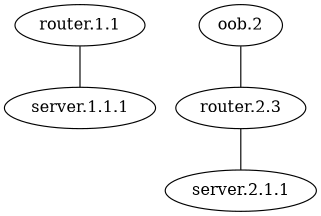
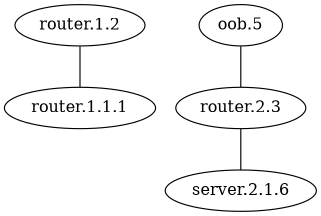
(80, 25) -> (80, 25)
(241, 25) -> (241, 25)
(80, 108) -> (80, 108)
(241, 191) -> (241, 191)
